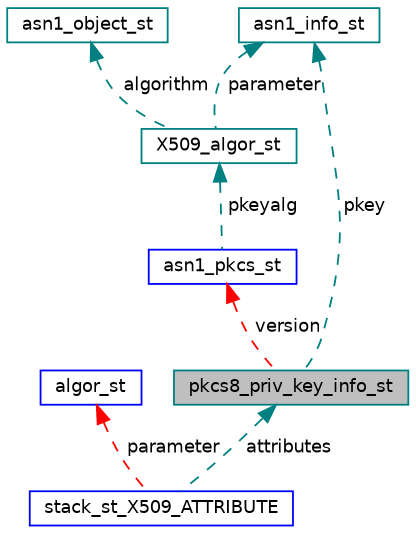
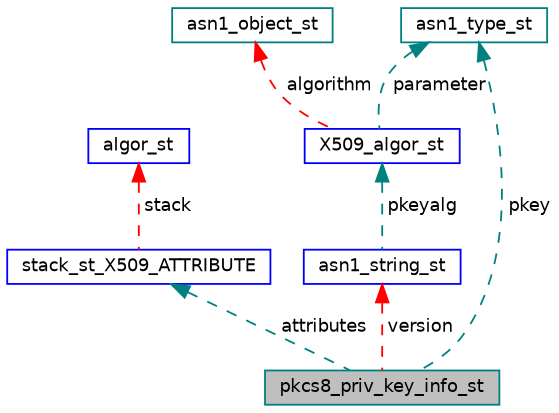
(309, 25) -> (474, 25)
(126, 102) -> (289, 103)
(219, 146) -> (382, 146)
(223, 267) -> (382, 267)
(171, 448) -> (166, 206)
(223, 456) -> (269, 331)
